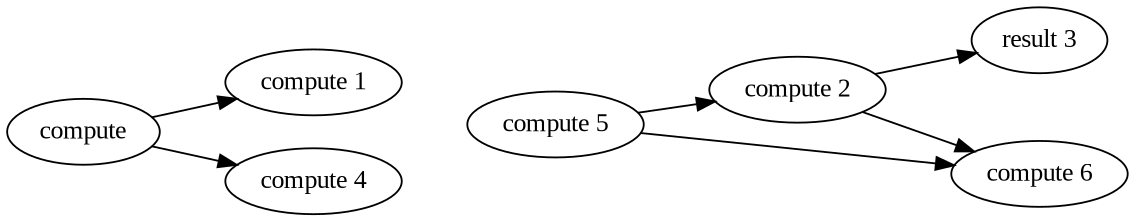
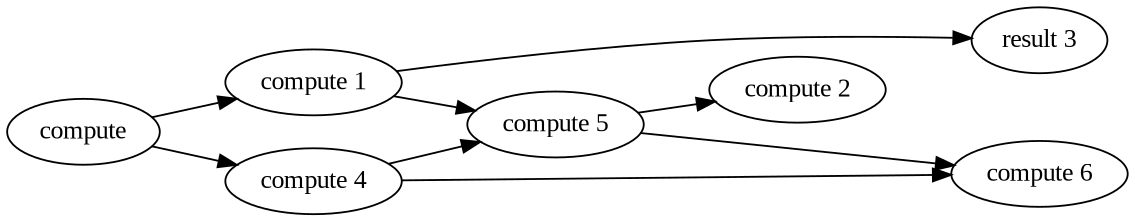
(917, 65) -> (674, 42)
none -> (426, 102)
(910, 129) -> (667, 178)
none -> (425, 155)
